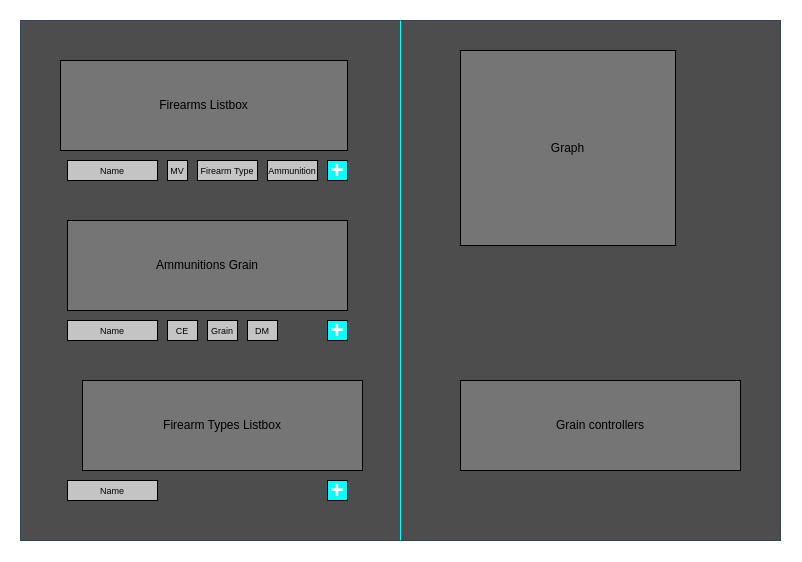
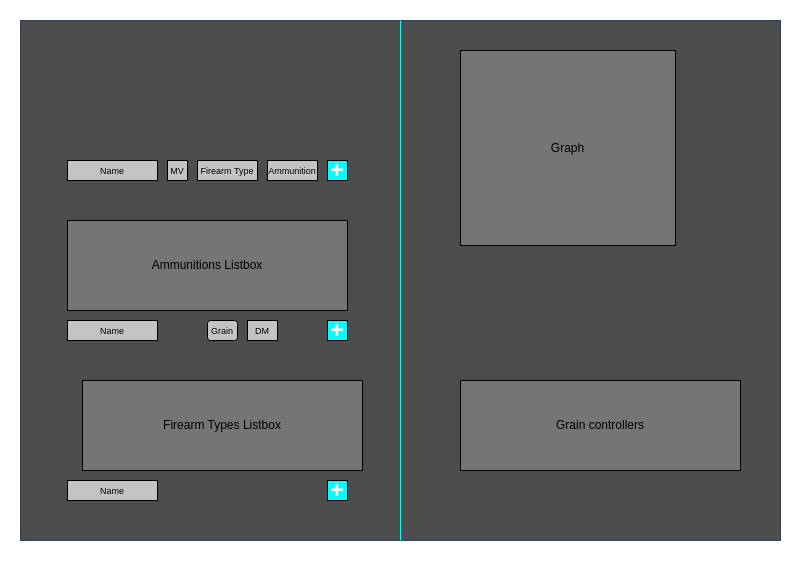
(204, 106) -> none
(208, 266) -> (208, 266)
(183, 331) -> none
(223, 331) -> (223, 331)
